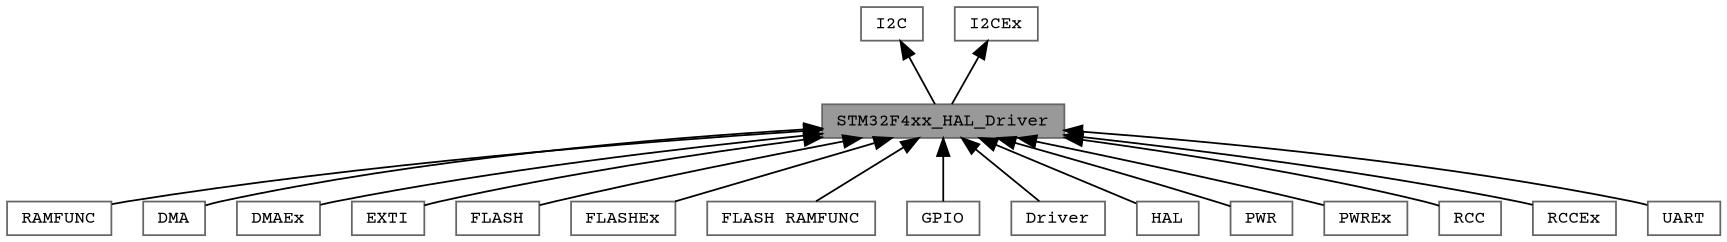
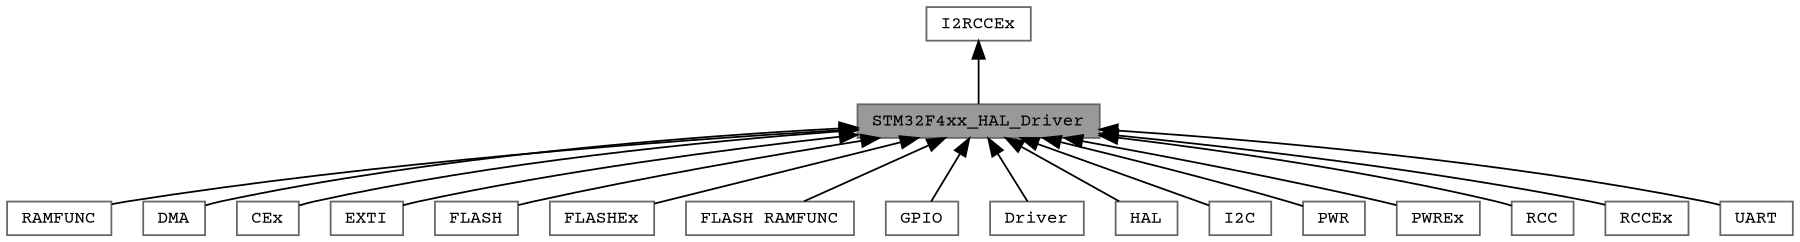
(996, 24) -> (979, 24)
(922, 81) -> (1123, 175)
(278, 218) -> (268, 218)
